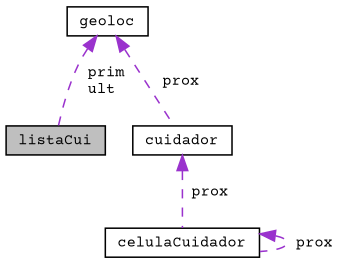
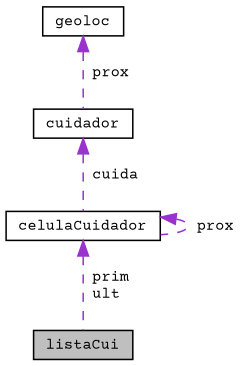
(70, 86) -> (83, 293)
(206, 192) -> (111, 175)
